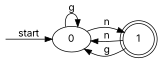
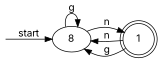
(72, 39) -> (72, 39)
